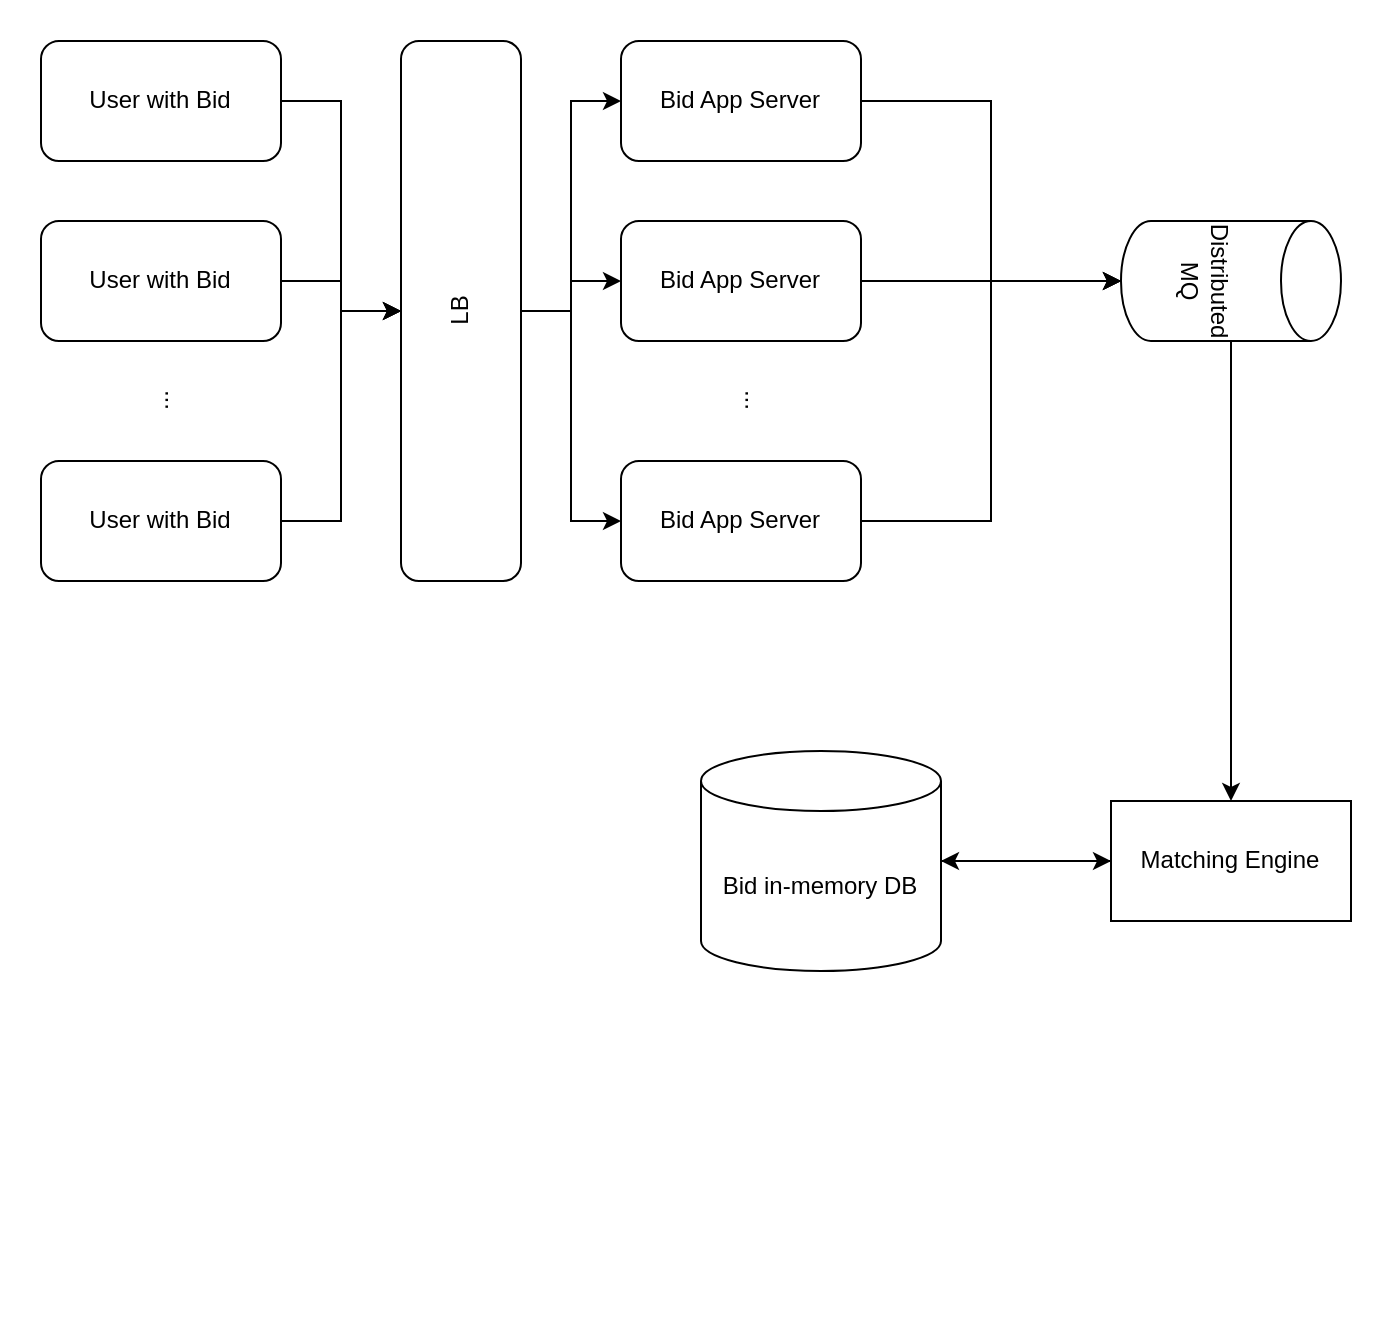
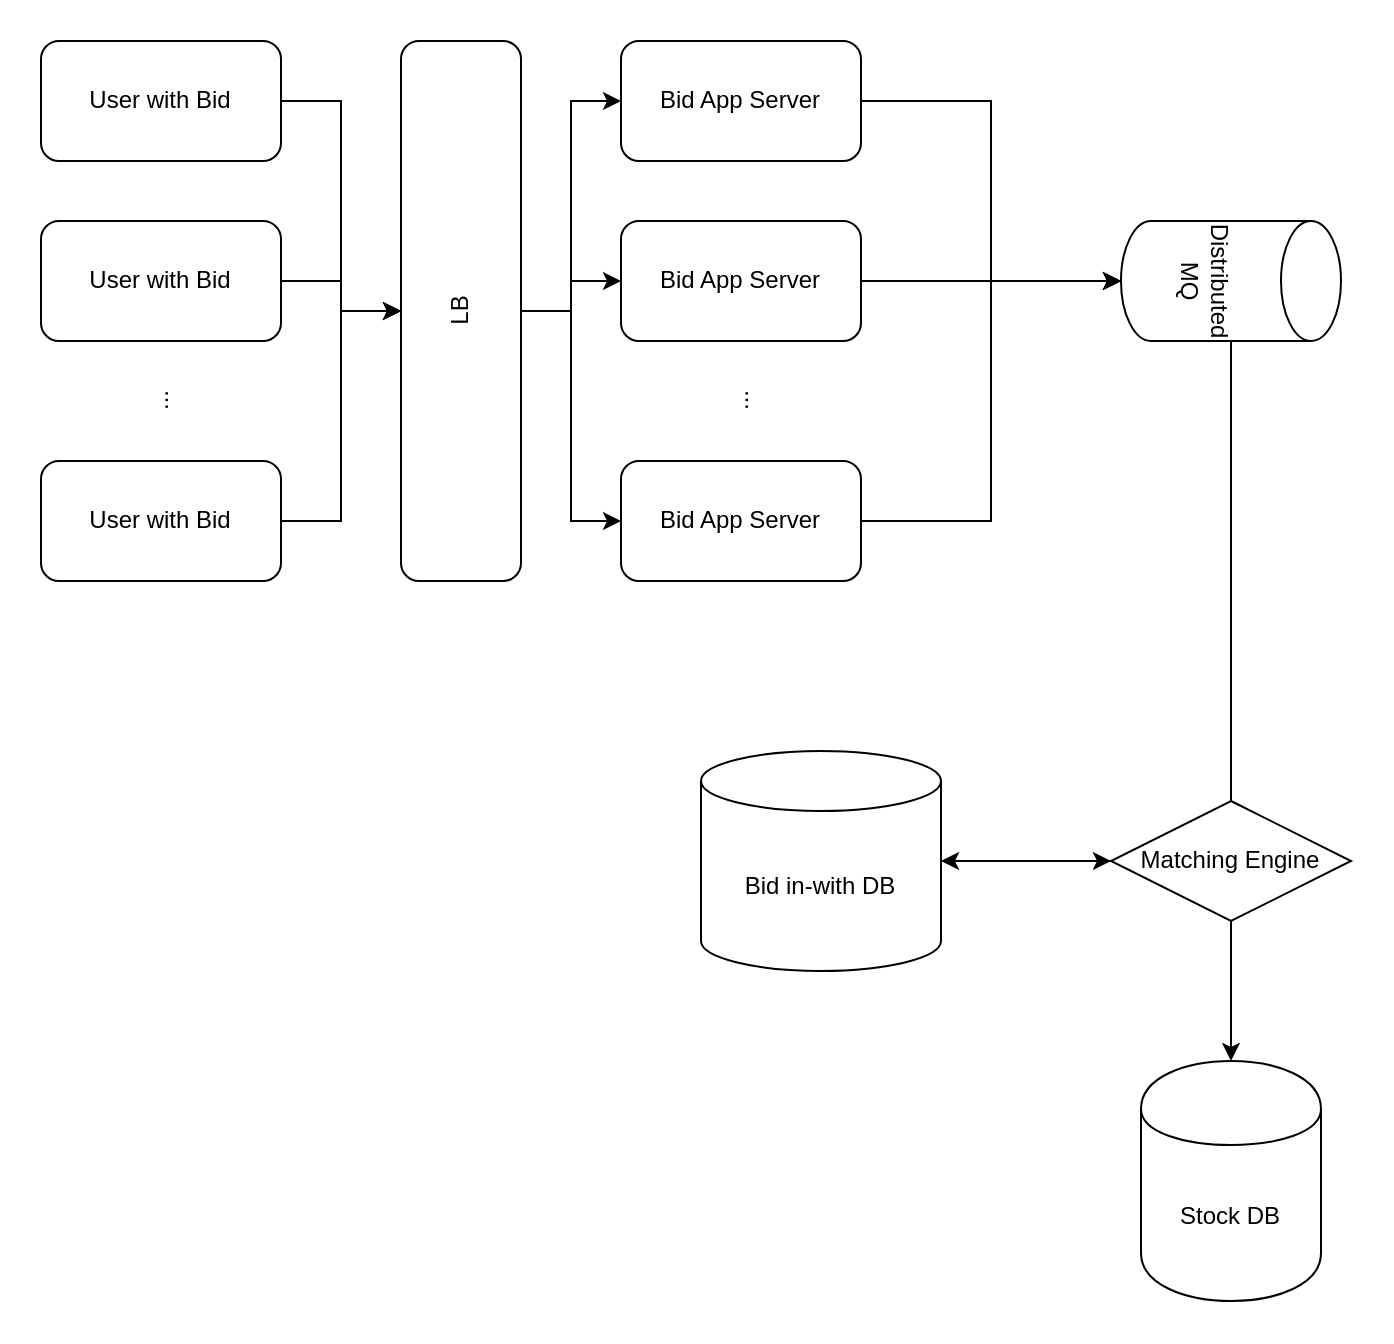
(1231, 786) -> (1231, 792)
(1231, 861) -> (1231, 861)
(821, 887) -> (821, 887)
none -> (1231, 984)
none -> (1231, 1181)
